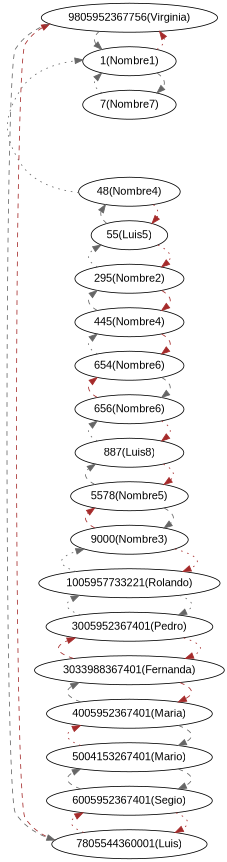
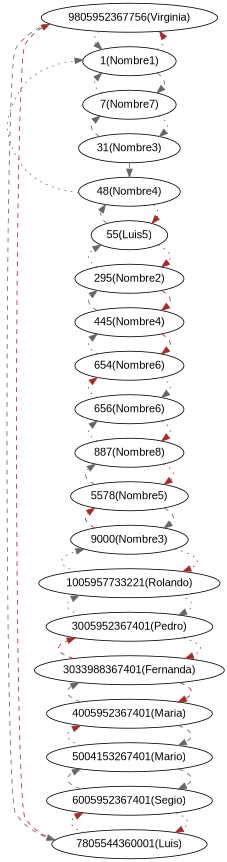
(95, 37) -> (95, 37)
none -> (129, 148)
(169, 384) -> (169, 384)
(90, 391) -> (90, 391)
(129, 453) -> (129, 453)
